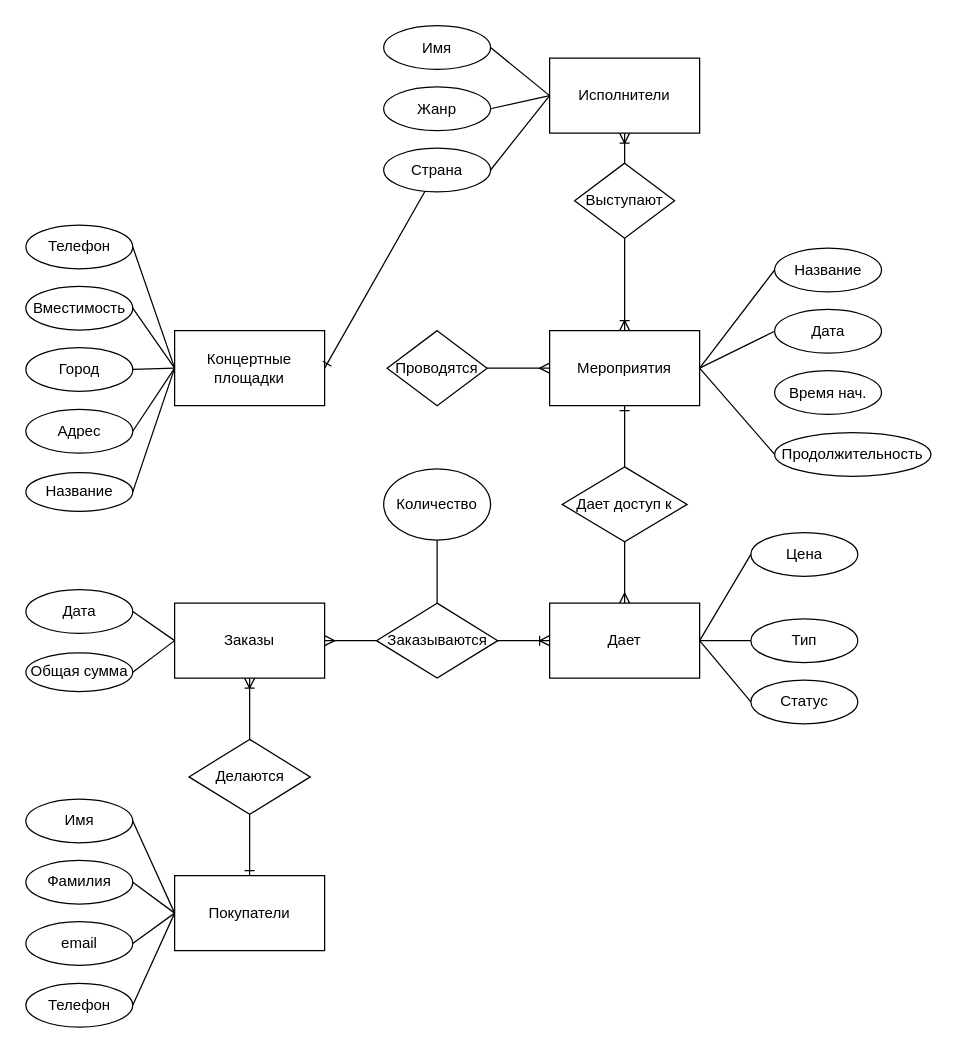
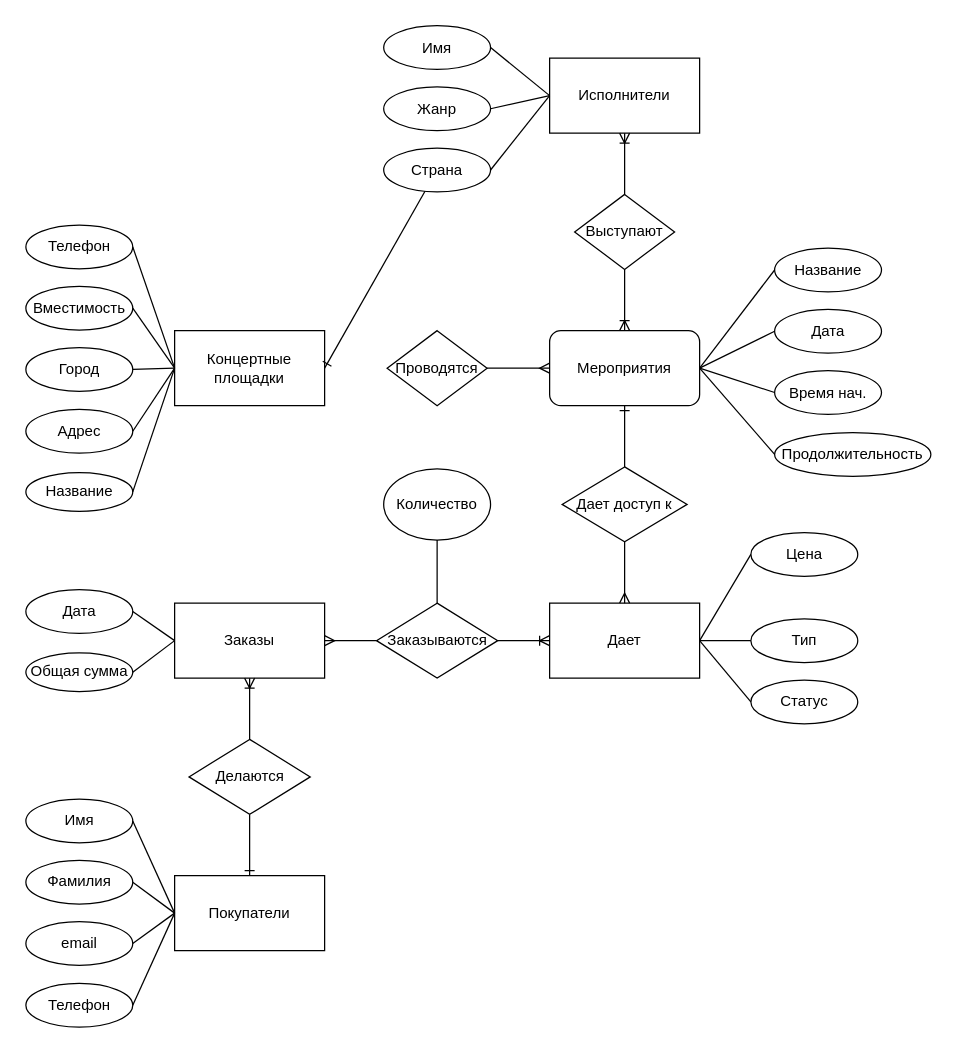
(624, 201) -> (624, 232)
(624, 368) -> (624, 368)
none -> (739, 381)
